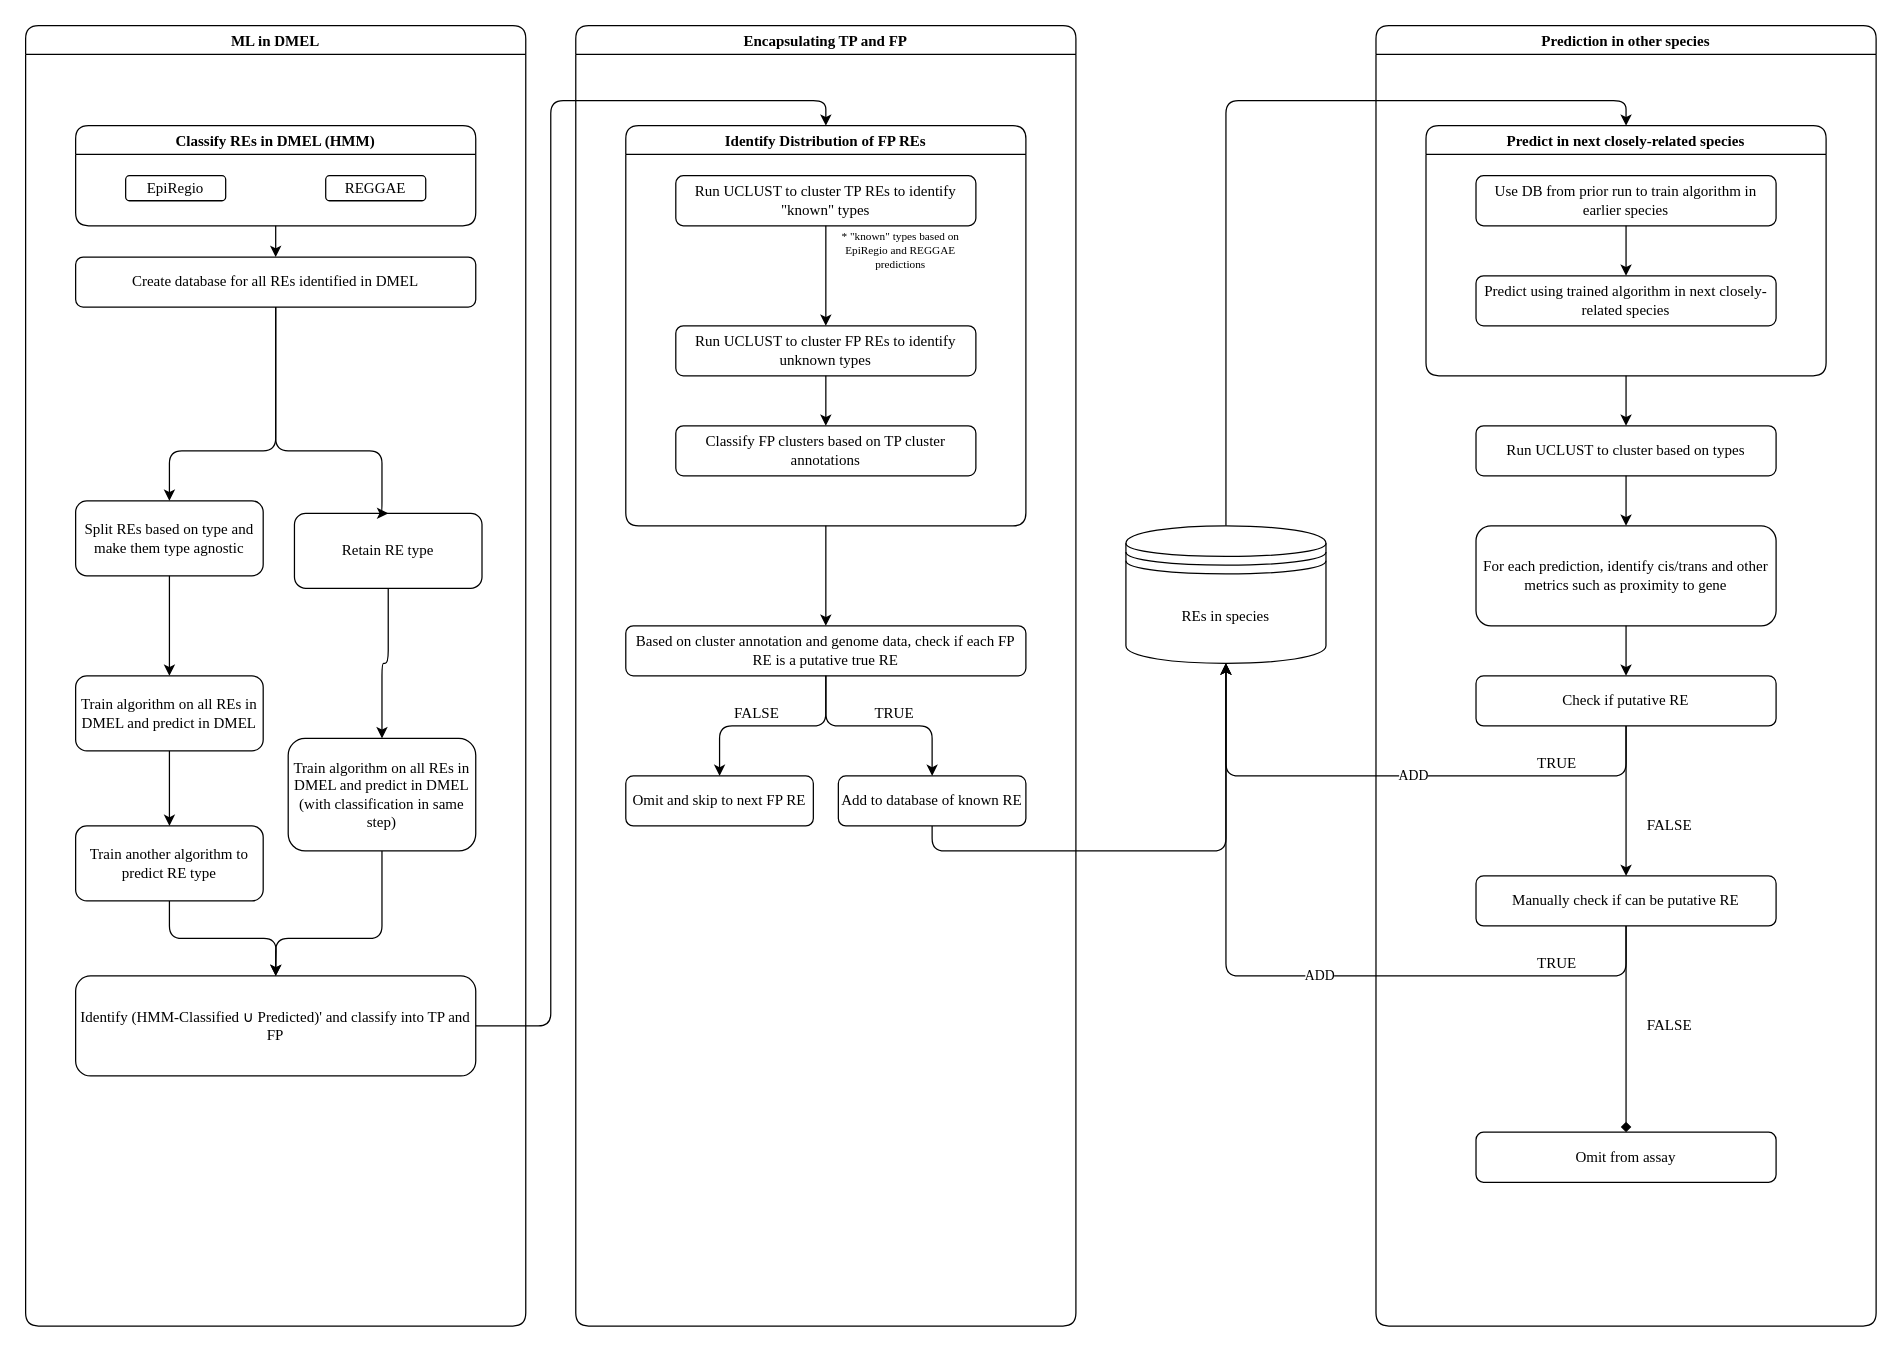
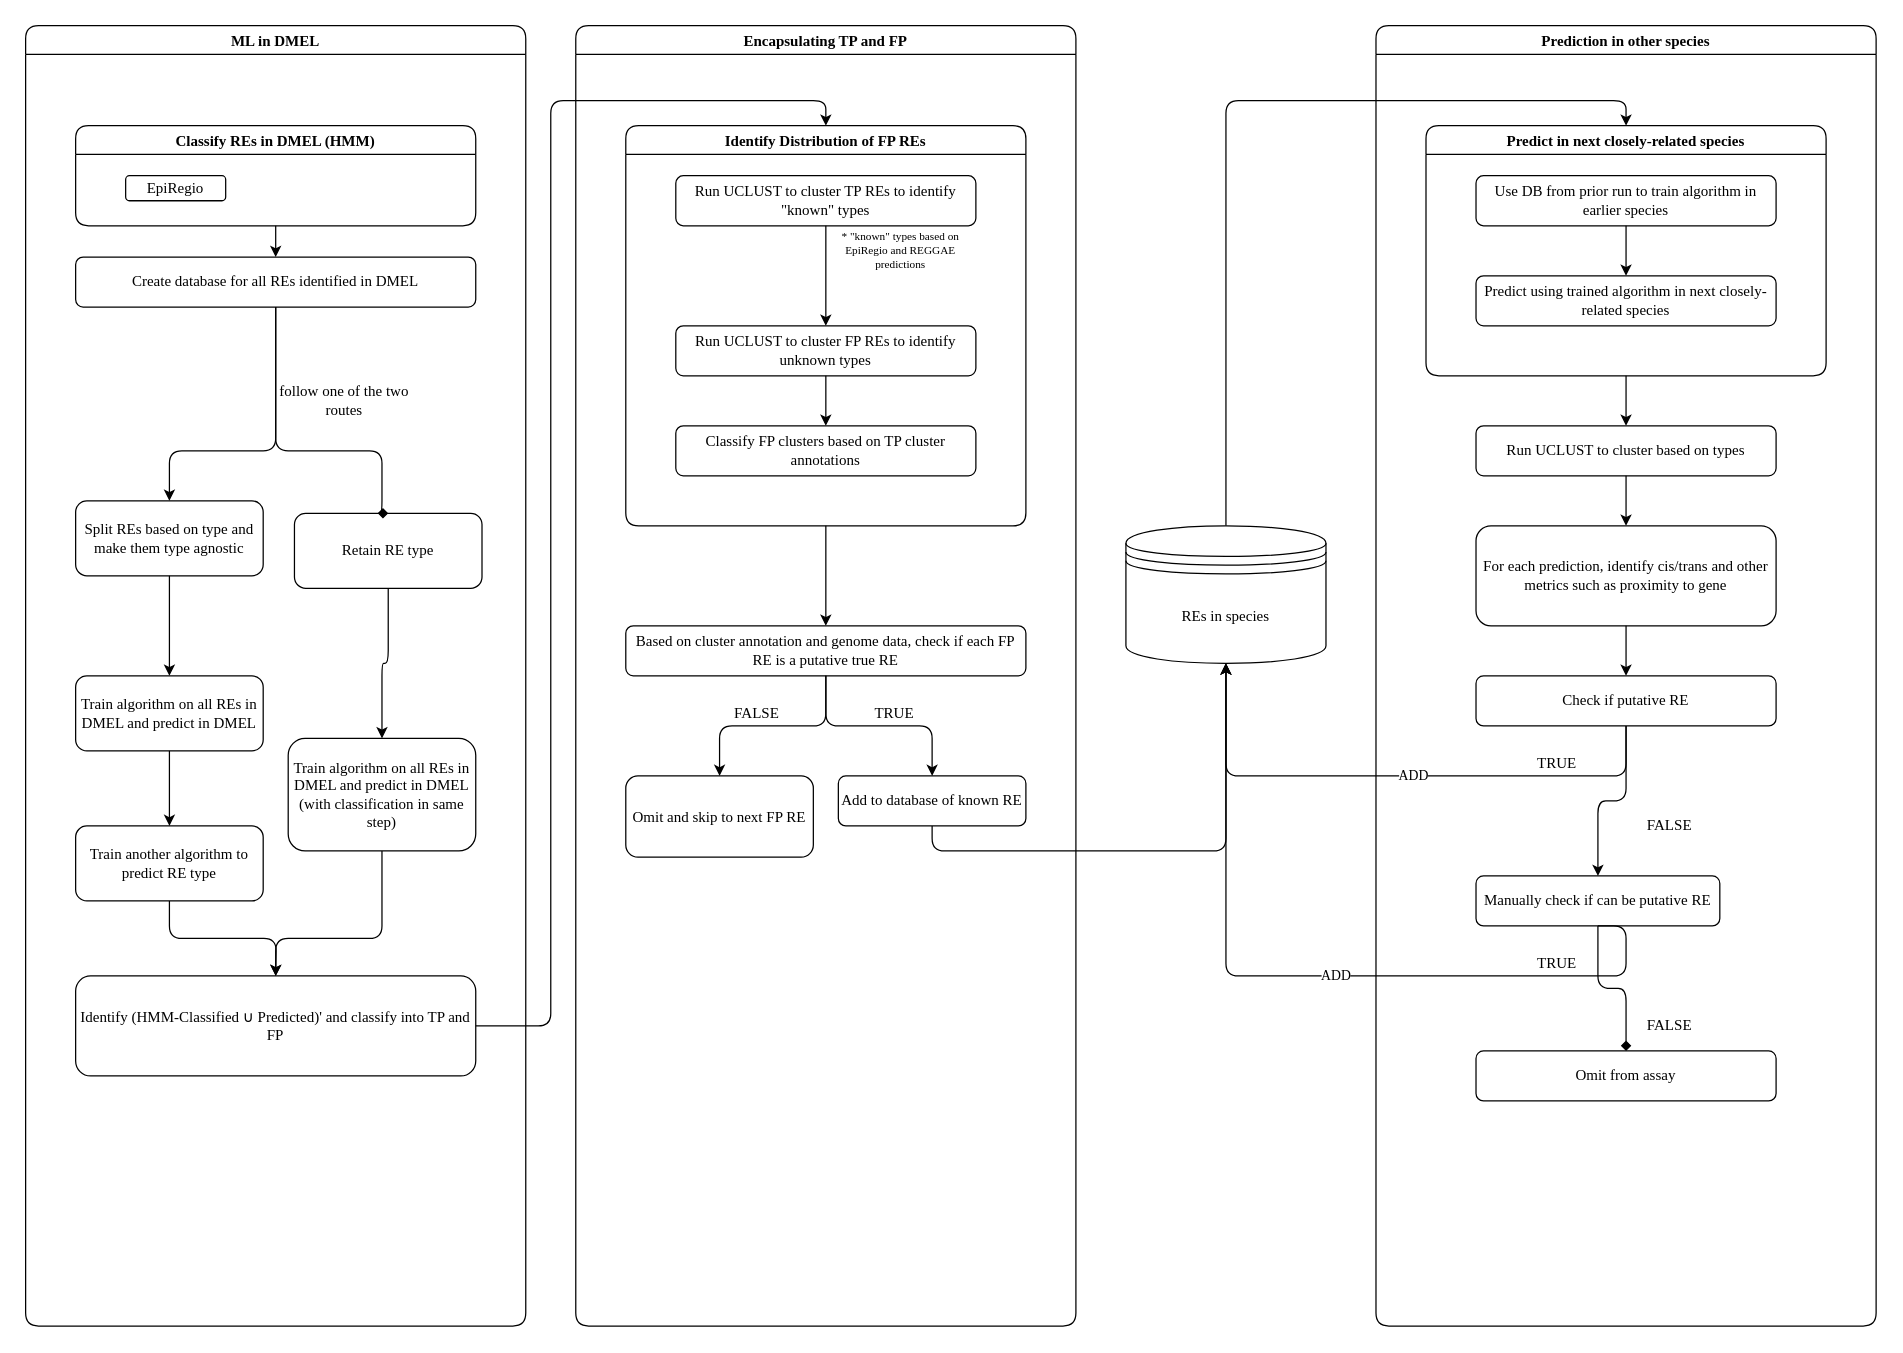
(376, 188) -> none
none -> (344, 401)
(381, 512) -> (381, 512)
(719, 801) -> (719, 816)
(1626, 901) -> (1598, 901)
(1626, 1157) -> (1626, 1076)
